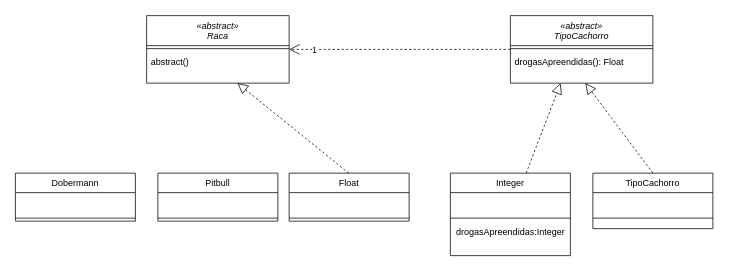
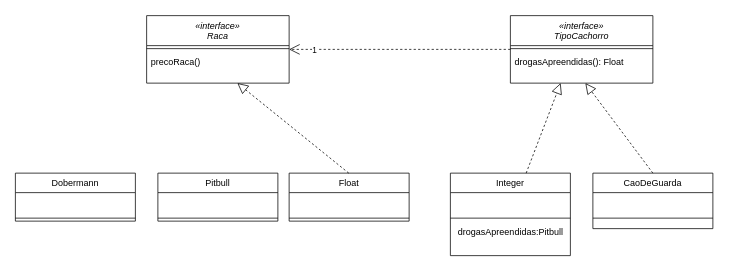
(218, 26) -> (218, 26)
(581, 26) -> (581, 26)
(176, 62) -> (178, 62)
(653, 183) -> (653, 183)
(511, 232) -> (511, 232)
